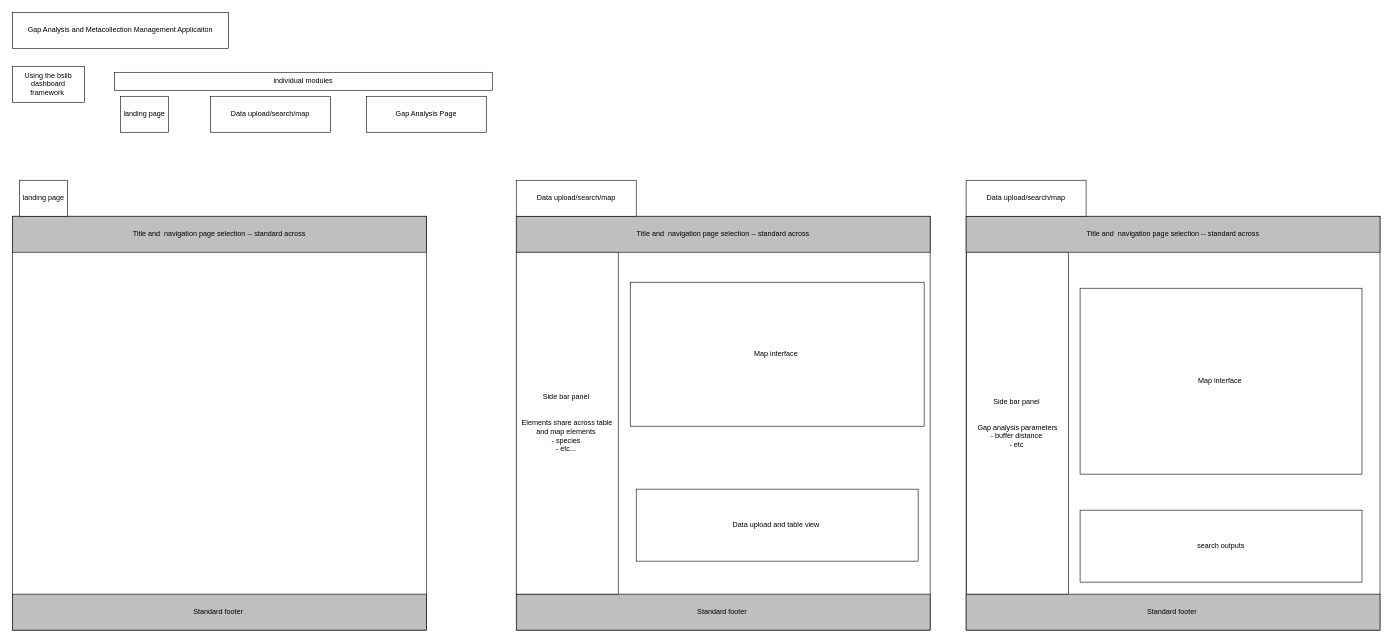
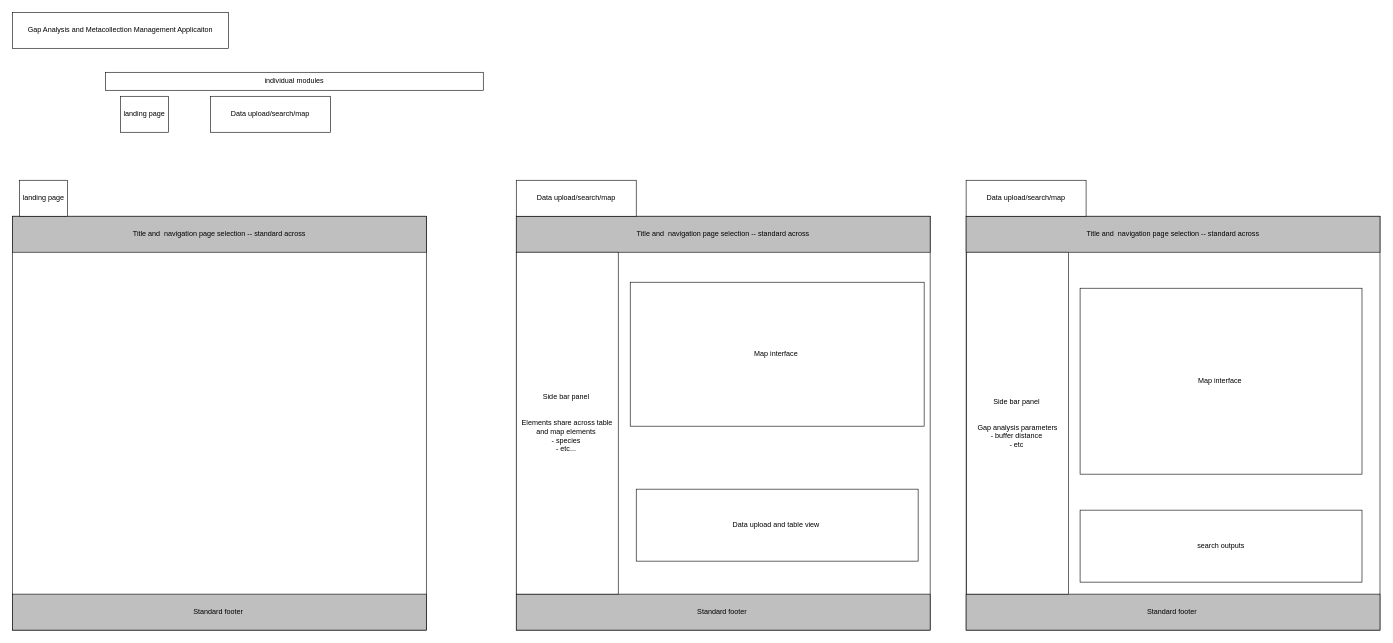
(303, 81) -> (294, 81)
(48, 84) -> none
(426, 114) -> none
